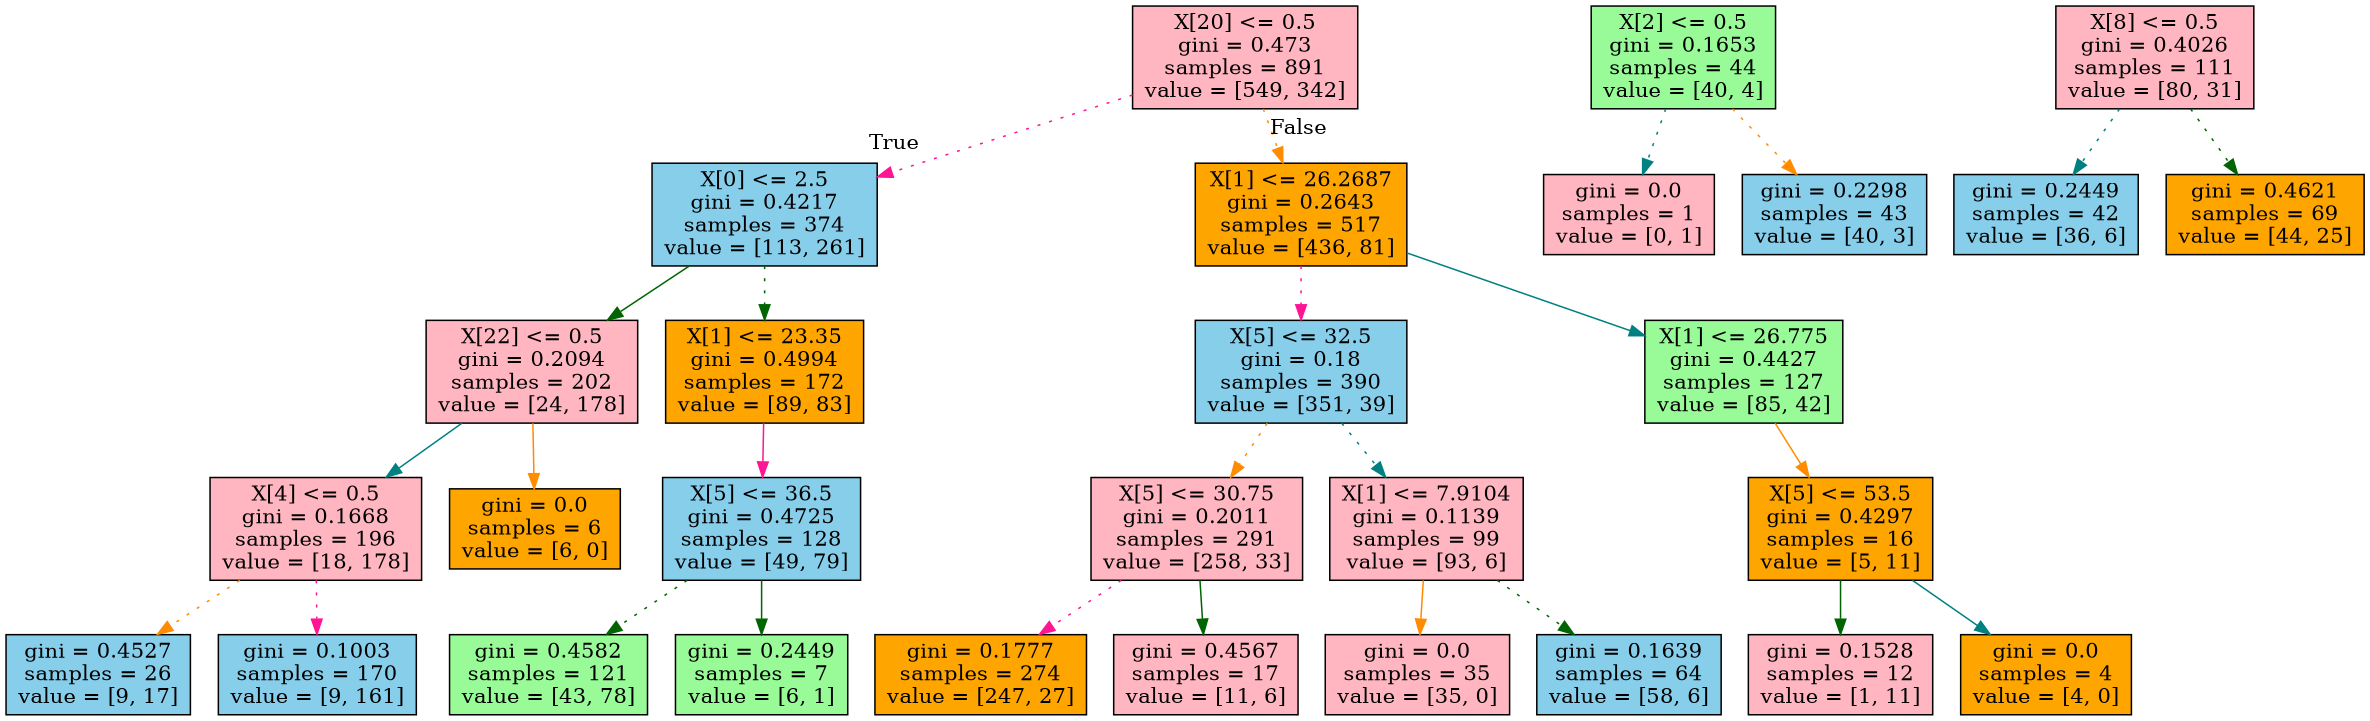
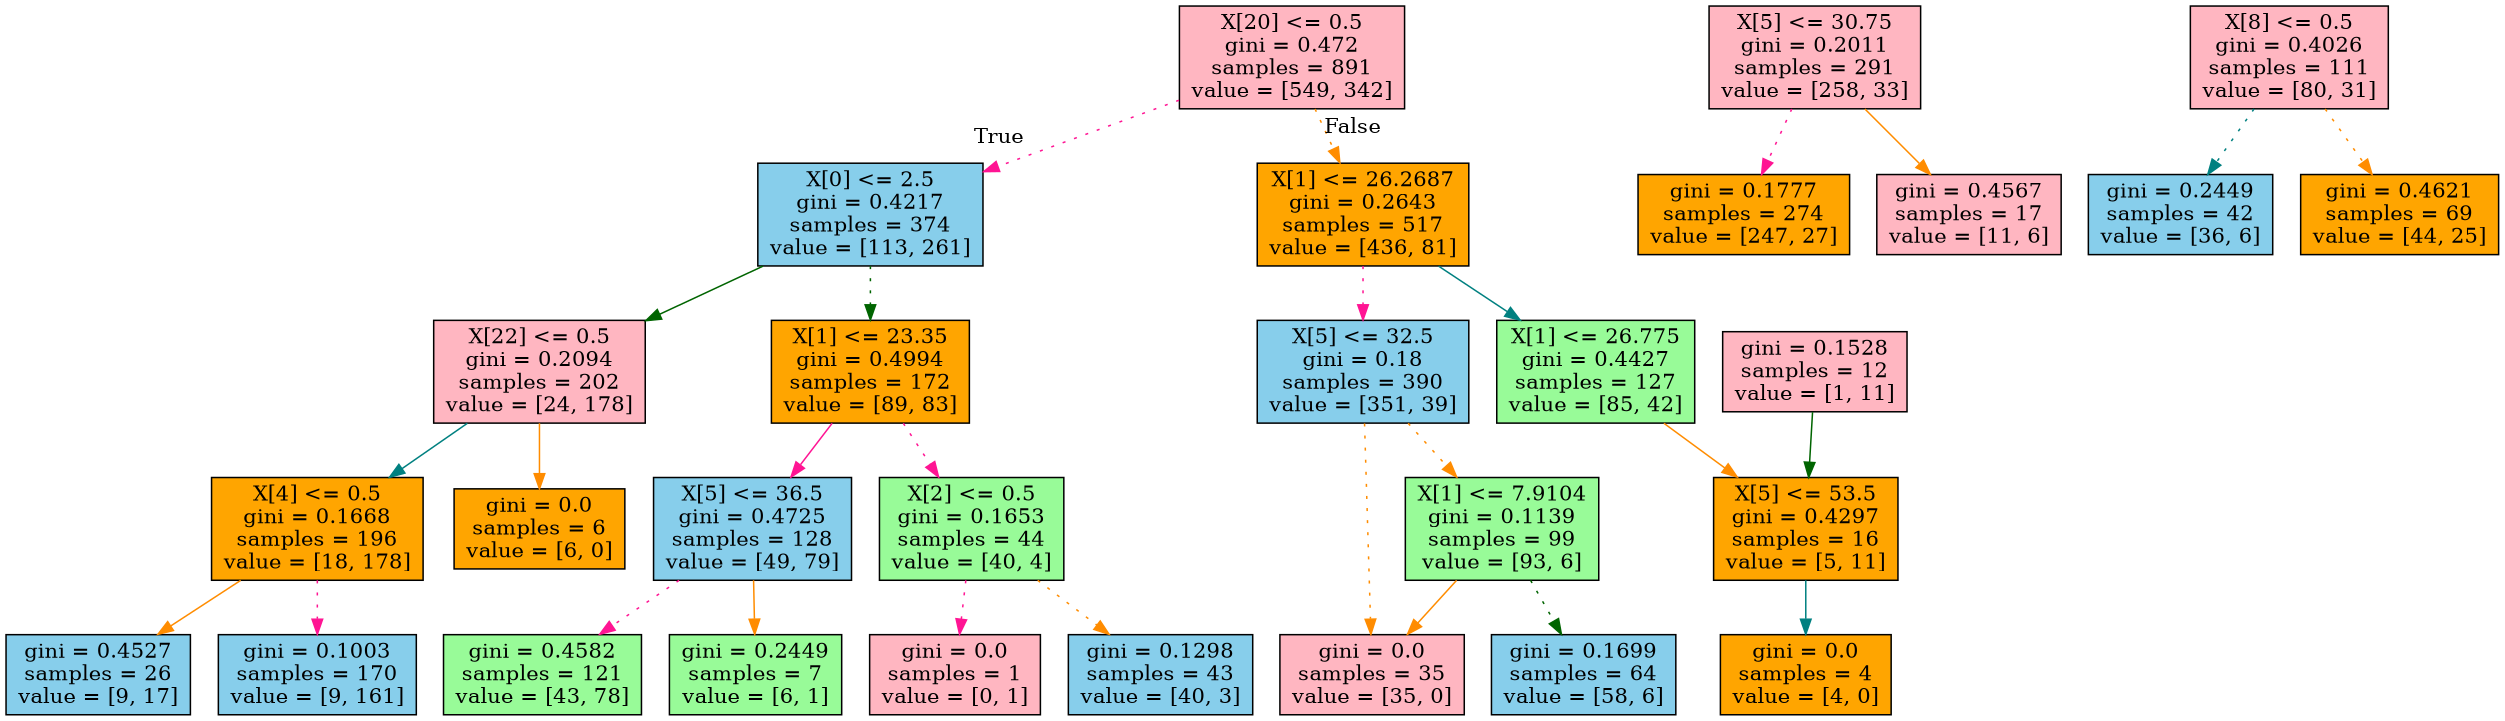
(1245, 57) -> (1292, 57)
(1657, 134) -> (964, 600)
(2210, 135) -> (2344, 135)
(1834, 215) -> (1161, 675)
none -> (917, 444)
(1253, 444) -> (1367, 521)
(1359, 444) -> (1427, 444)
(316, 529) -> (317, 529)
(1426, 529) -> (1502, 529)
(762, 600) -> (754, 600)
(1201, 600) -> (1892, 136)
(1841, 600) -> (1811, 437)
(205, 603) -> (206, 603)
(653, 603) -> (646, 603)
(1629, 675) -> (1584, 675)
